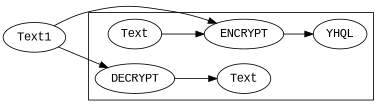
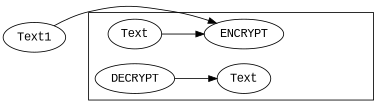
(340, 34) -> none
(79, 56) -> none
